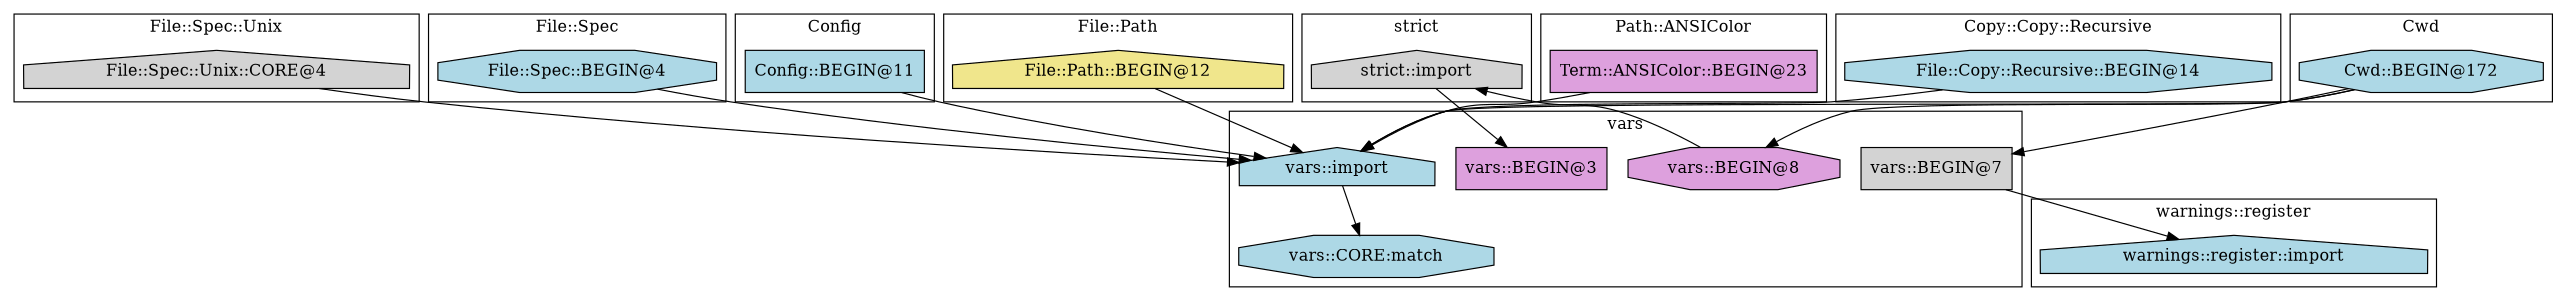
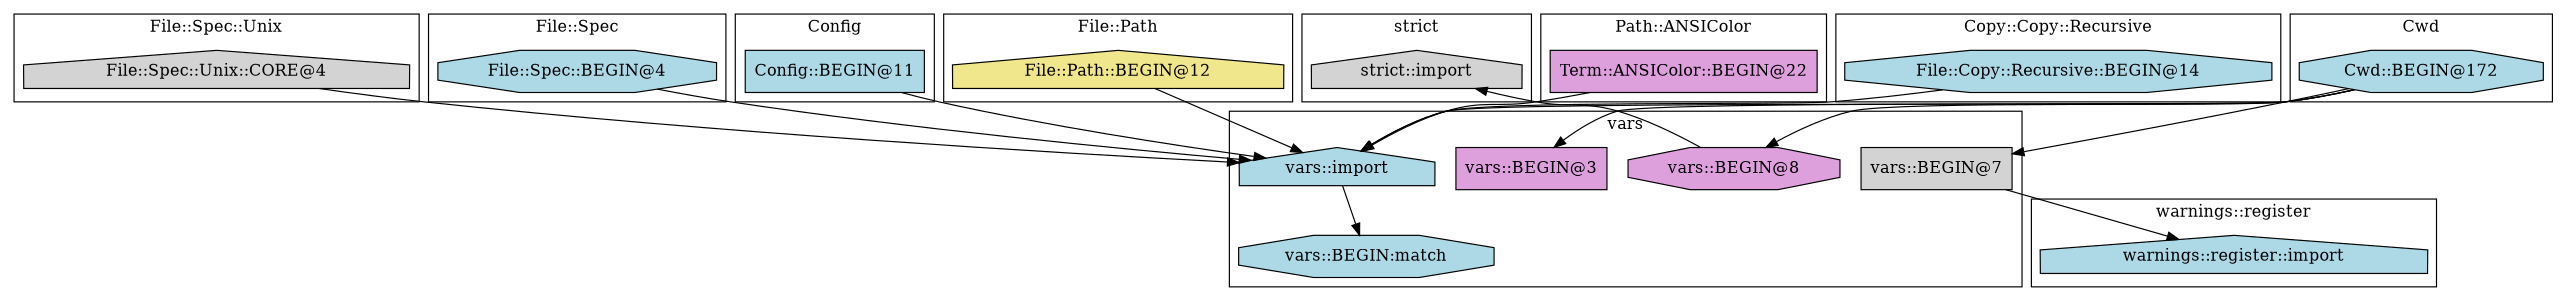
(1684, 71) -> (1684, 71)
(1473, 119) -> (1955, 104)
(1366, 256) -> (1366, 256)
